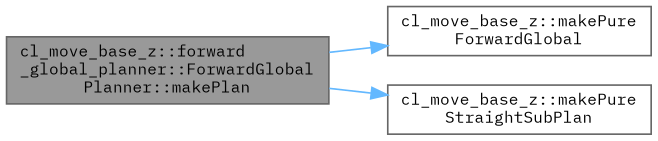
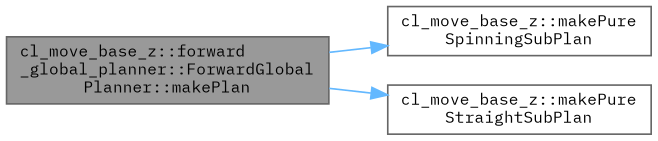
(519, 31) -> (519, 31)
